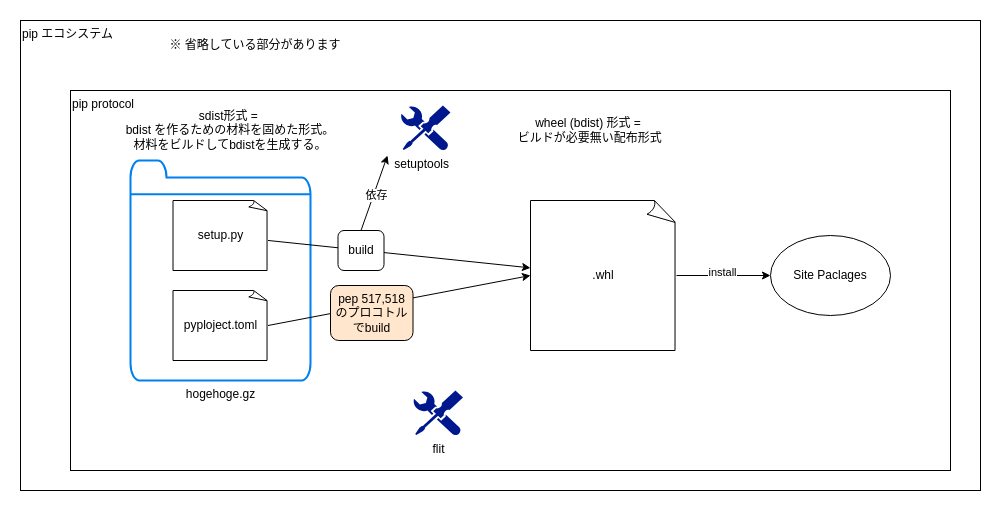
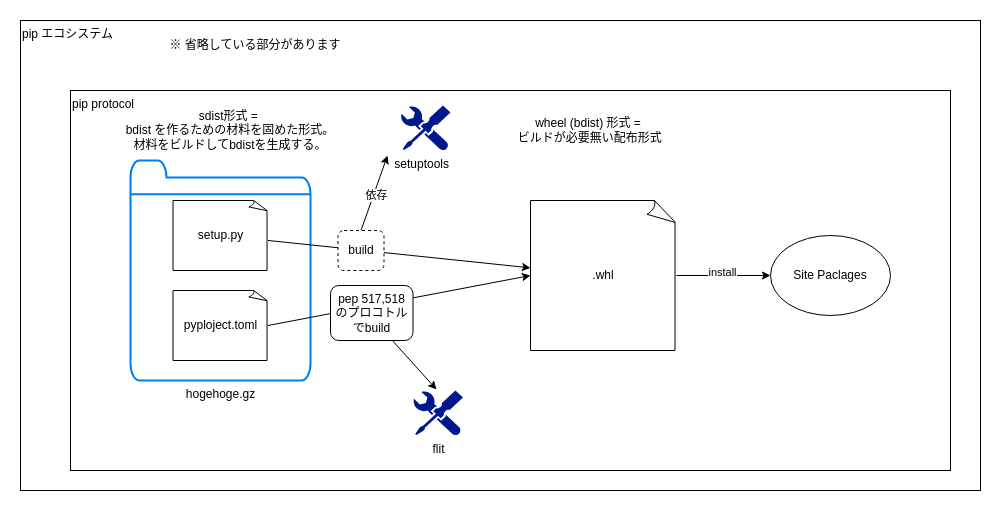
(361, 251) -> (361, 251)
(372, 313) -> (372, 313)
none -> (412, 362)
